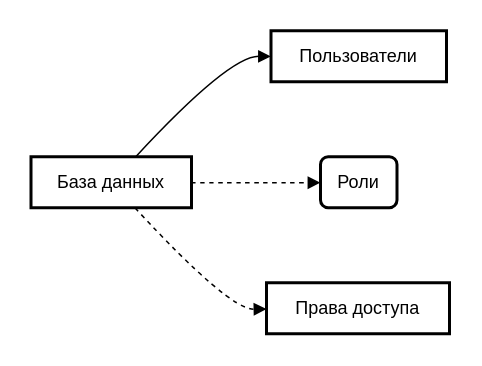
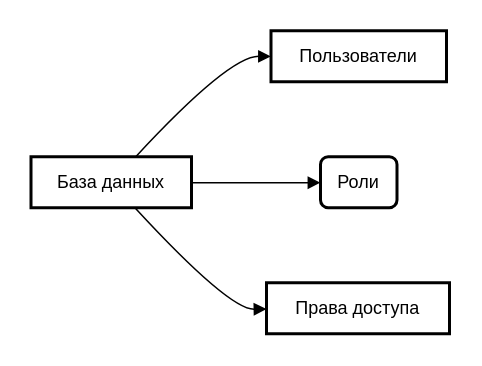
(252, 183) -> (252, 183)
(188, 263) -> (188, 263)
